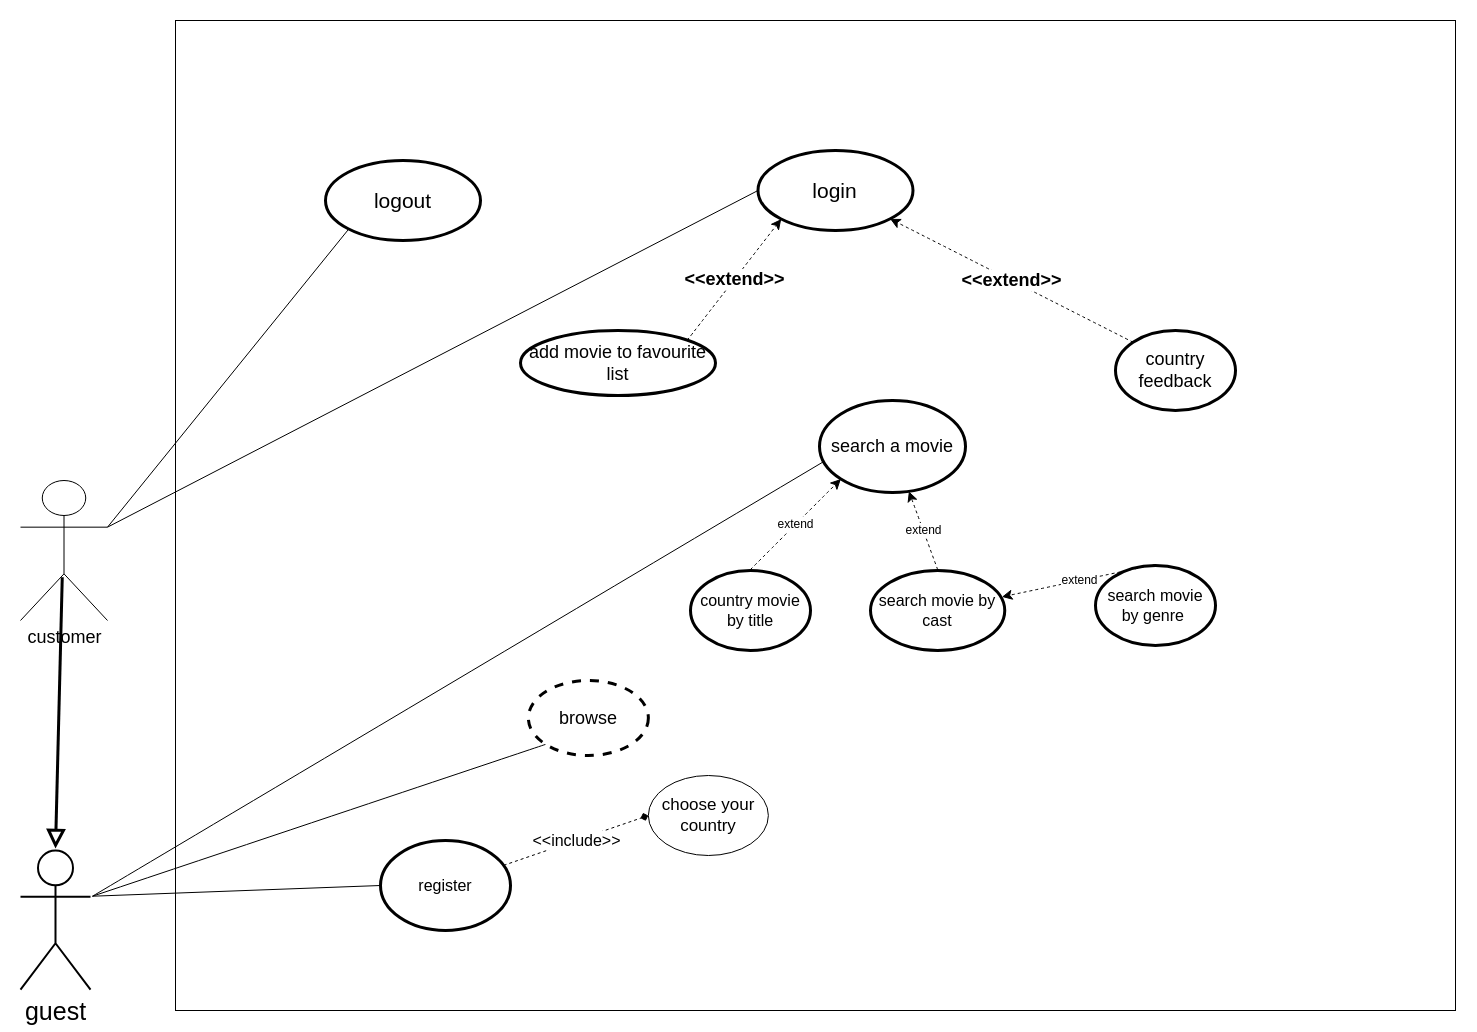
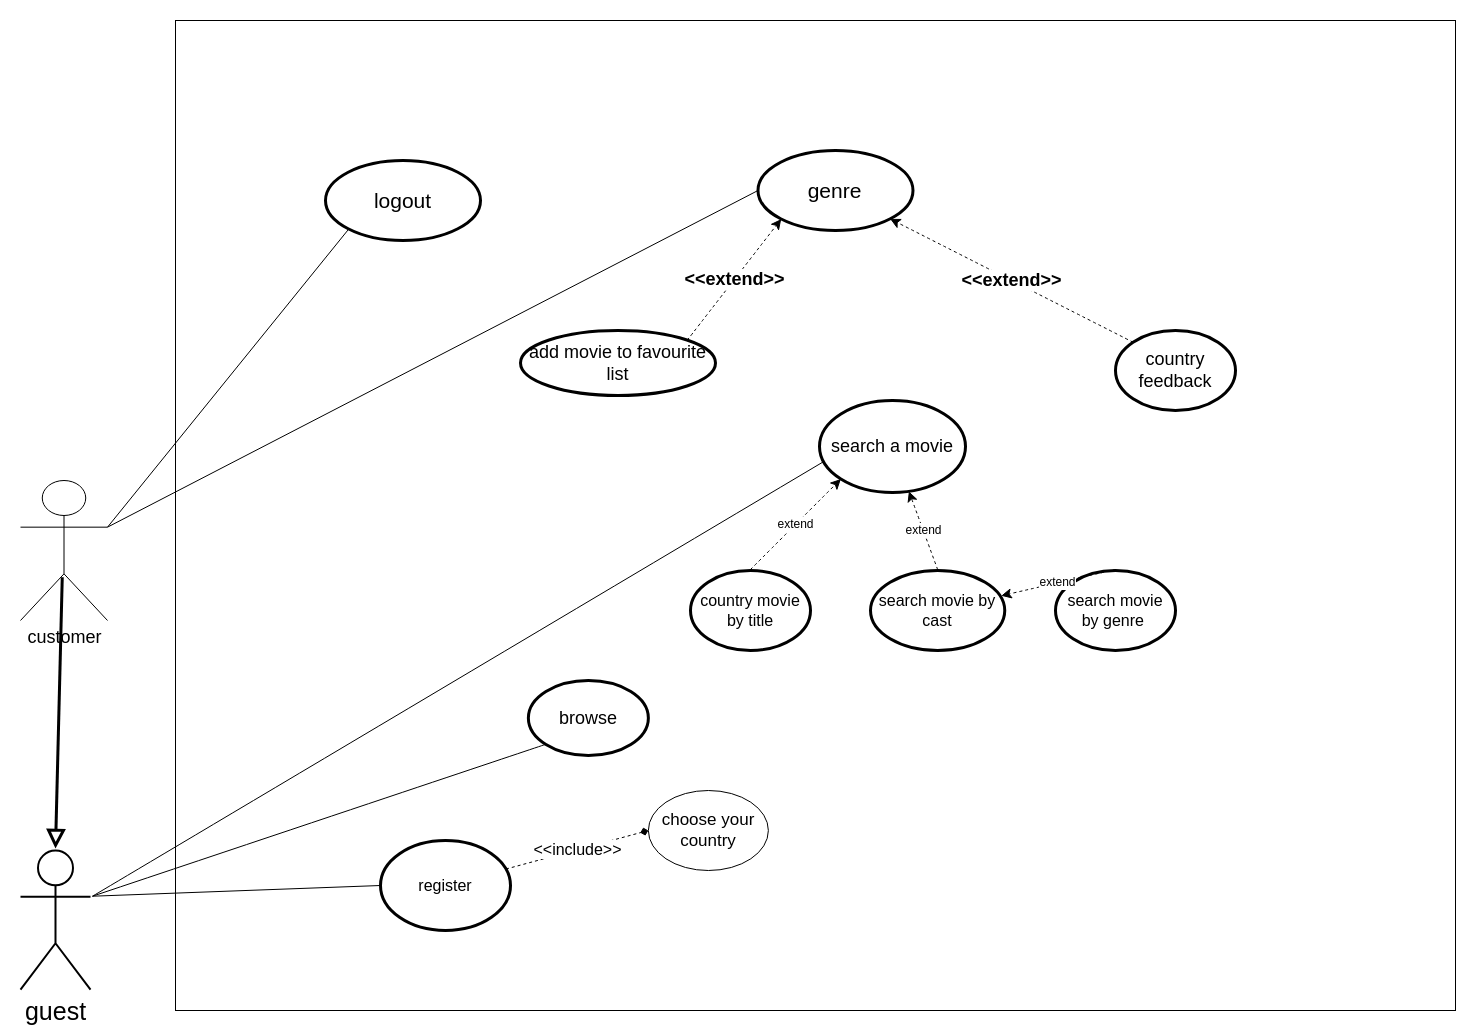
(835, 191) -> (835, 191)
(1156, 606) -> (1116, 611)
(588, 718) -> (588, 718)
(708, 816) -> (708, 831)
